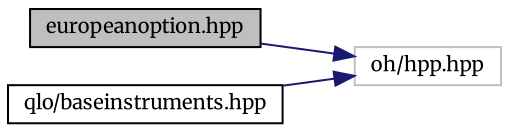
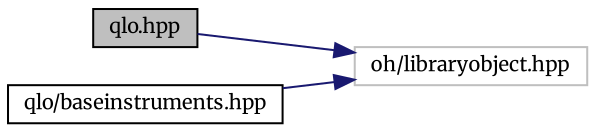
(145, 28) -> (145, 28)
(428, 66) -> (471, 66)
